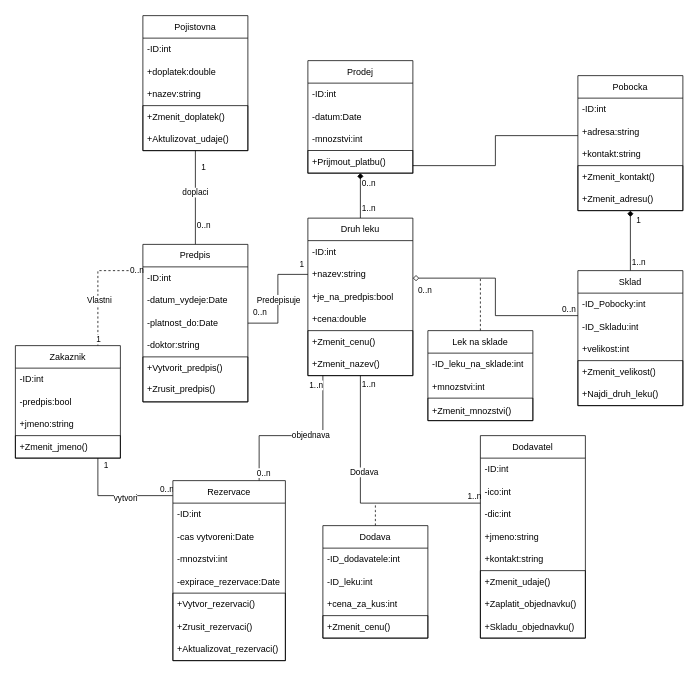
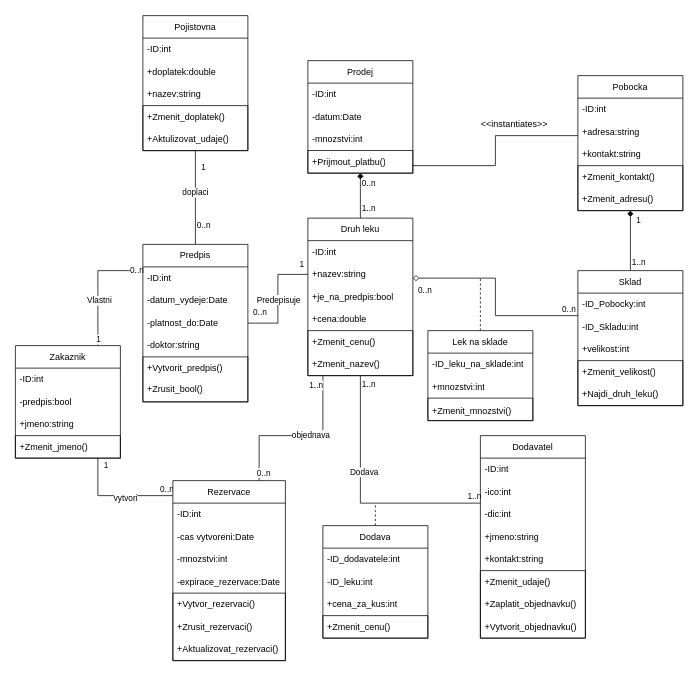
none -> (514, 124)
(102, 270) -> (102, 270)
(188, 389) -> (180, 389)
(534, 627) -> (534, 627)
